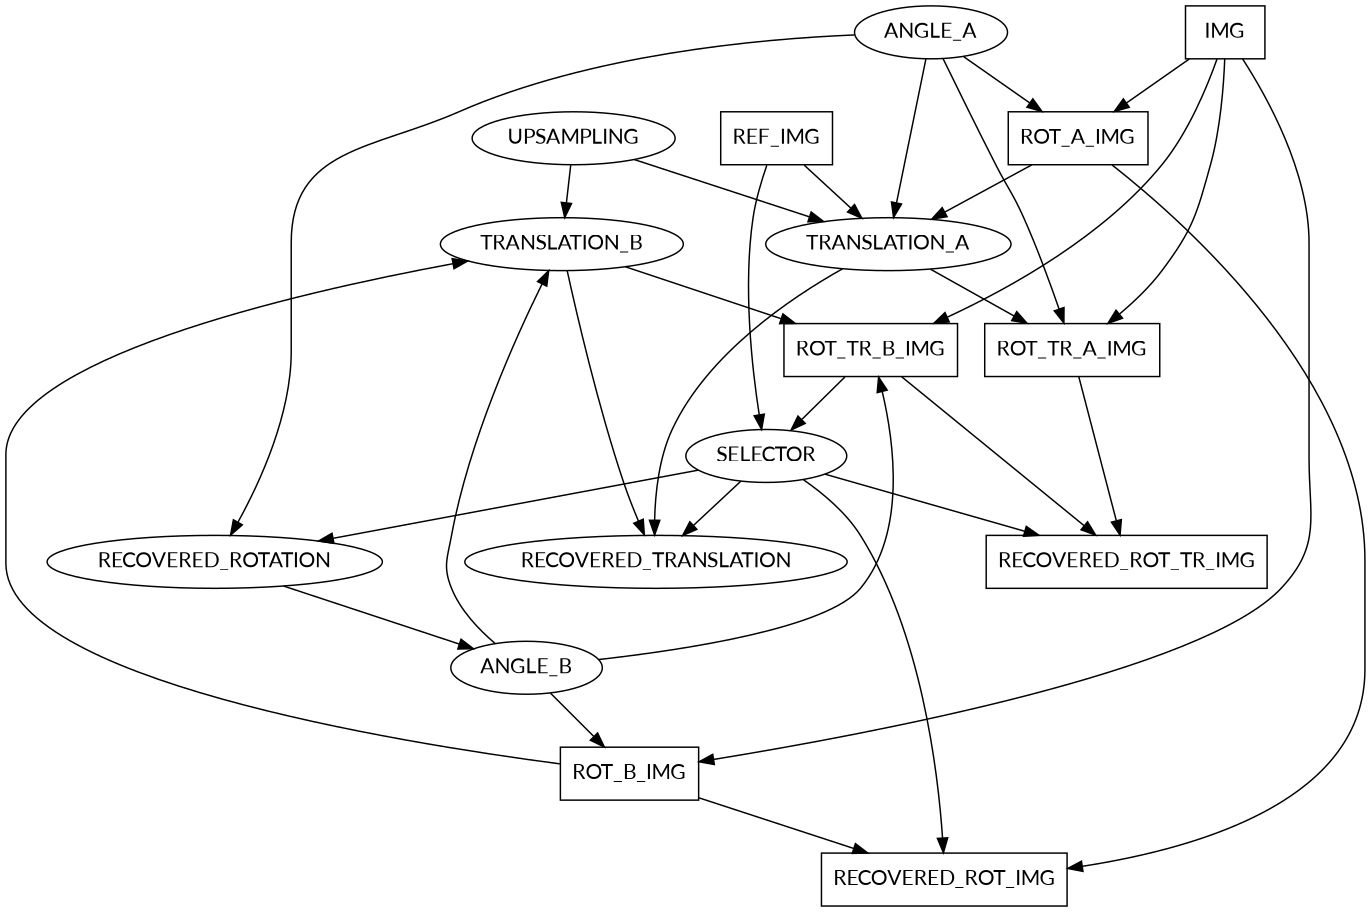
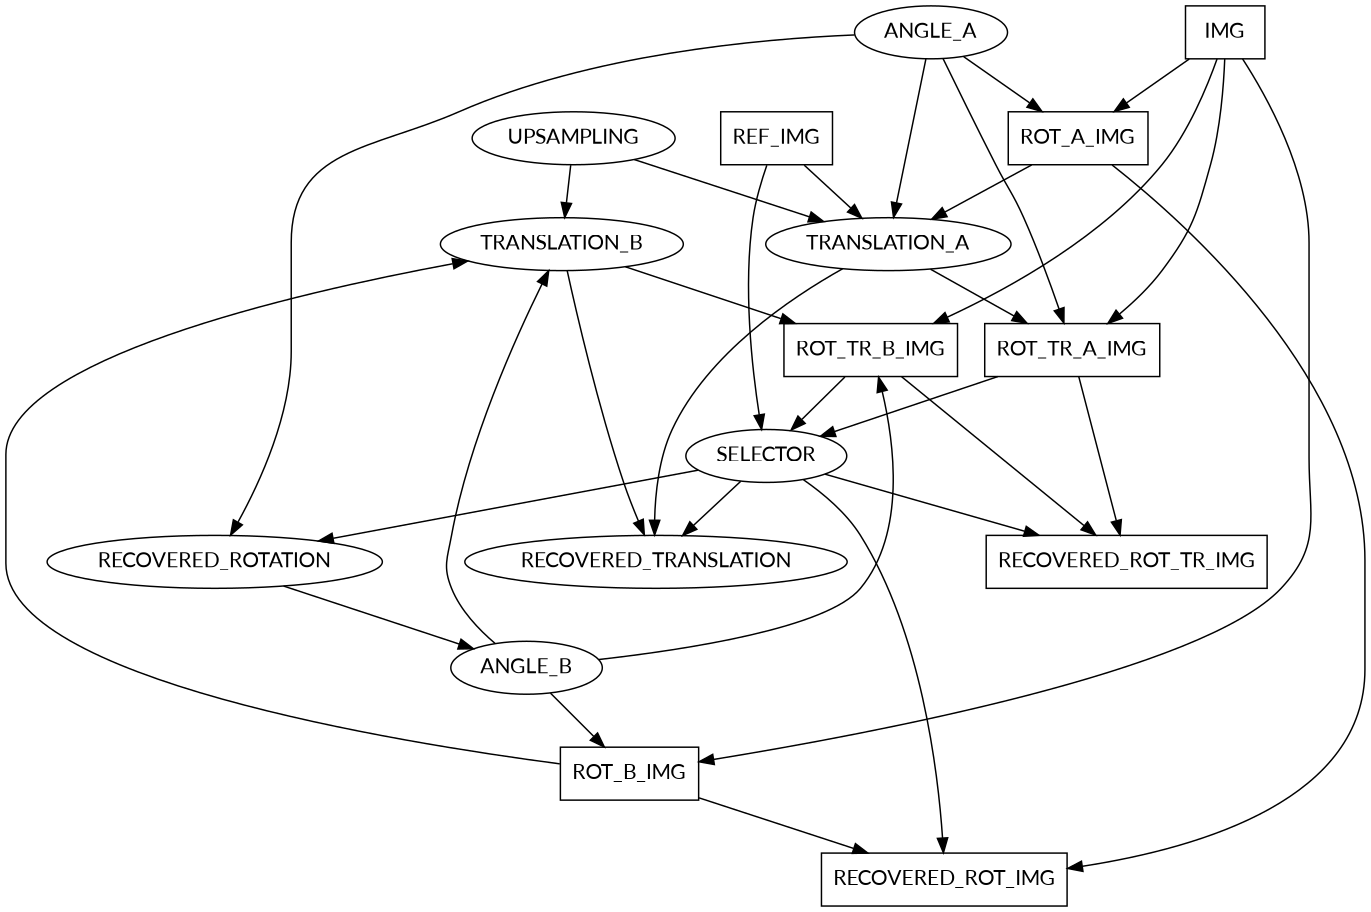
none -> (916, 404)
